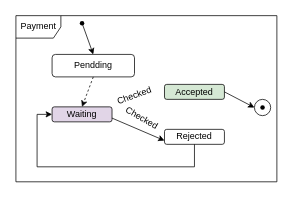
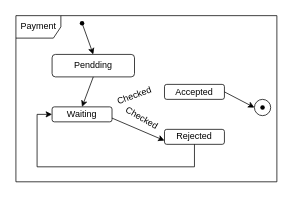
(89, 89) -> (89, 89)
(195, 92) -> (195, 92)
(82, 114) -> (82, 114)
